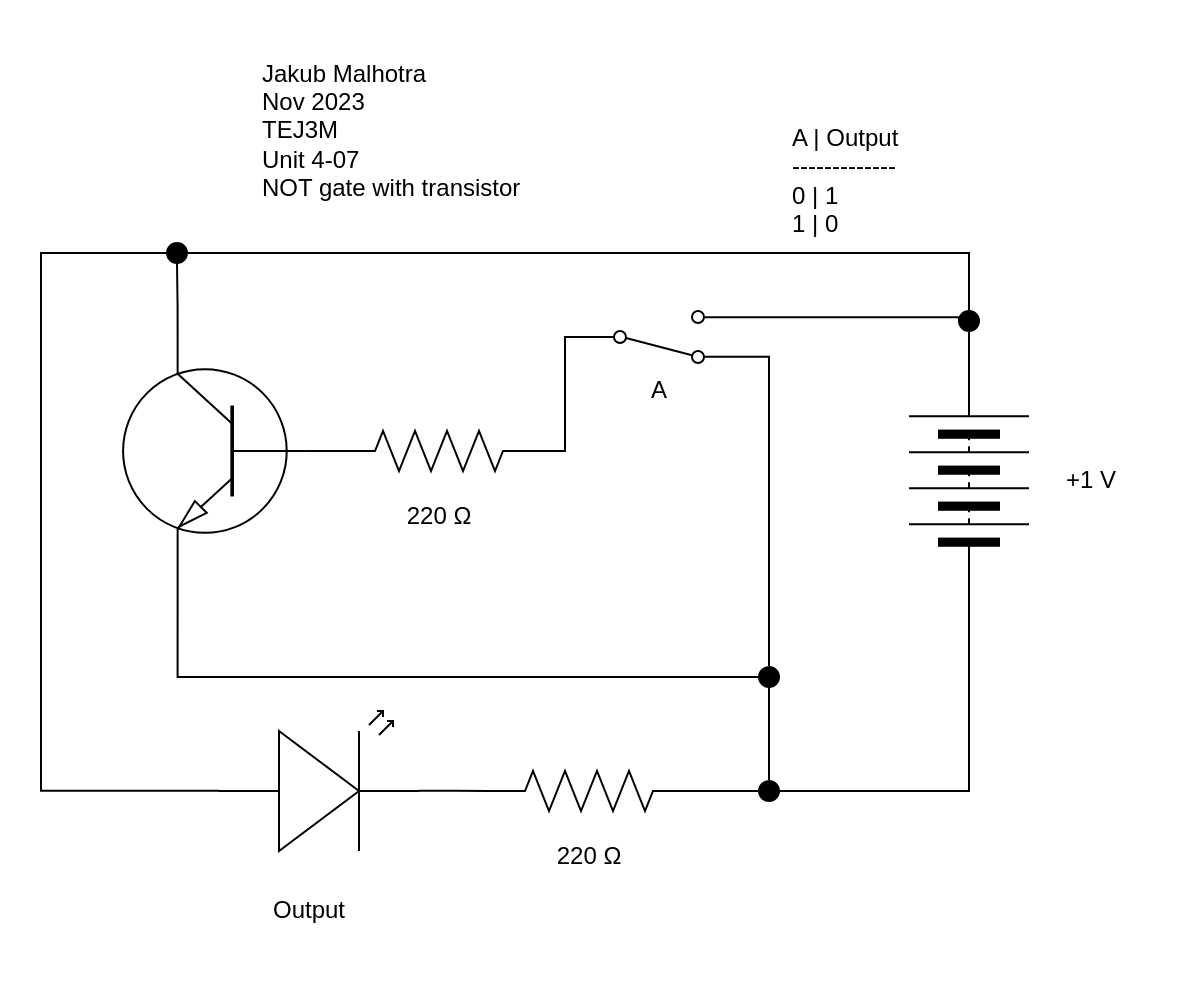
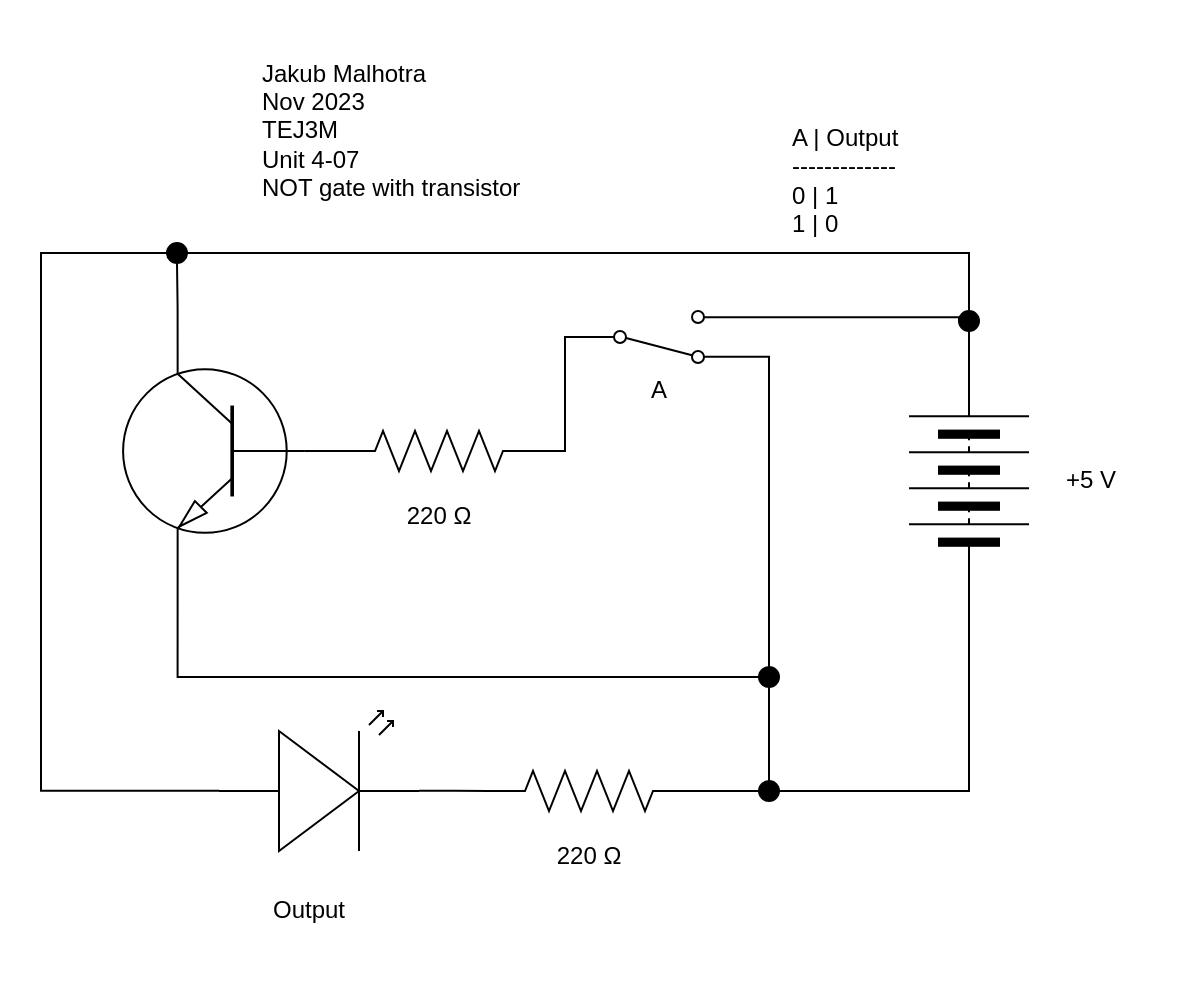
(1092, 481) -> (1092, 481)
